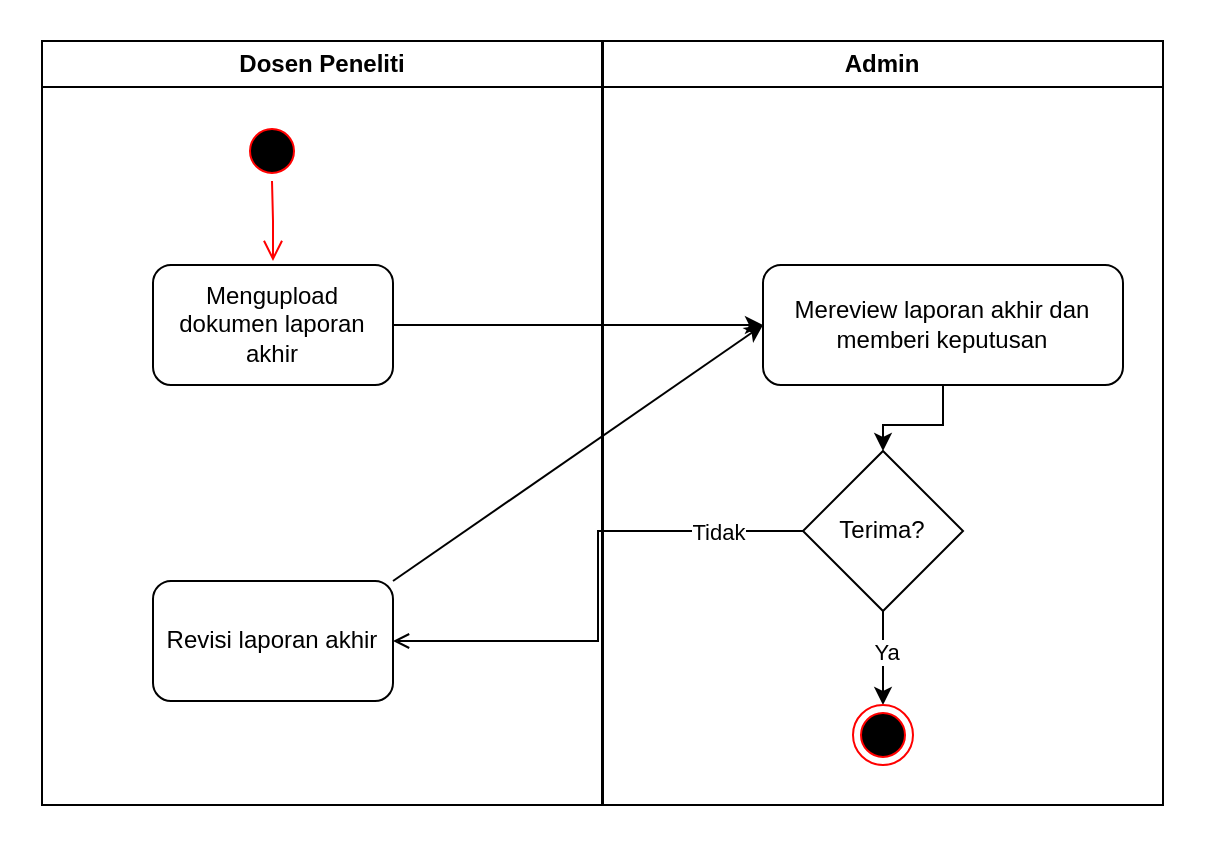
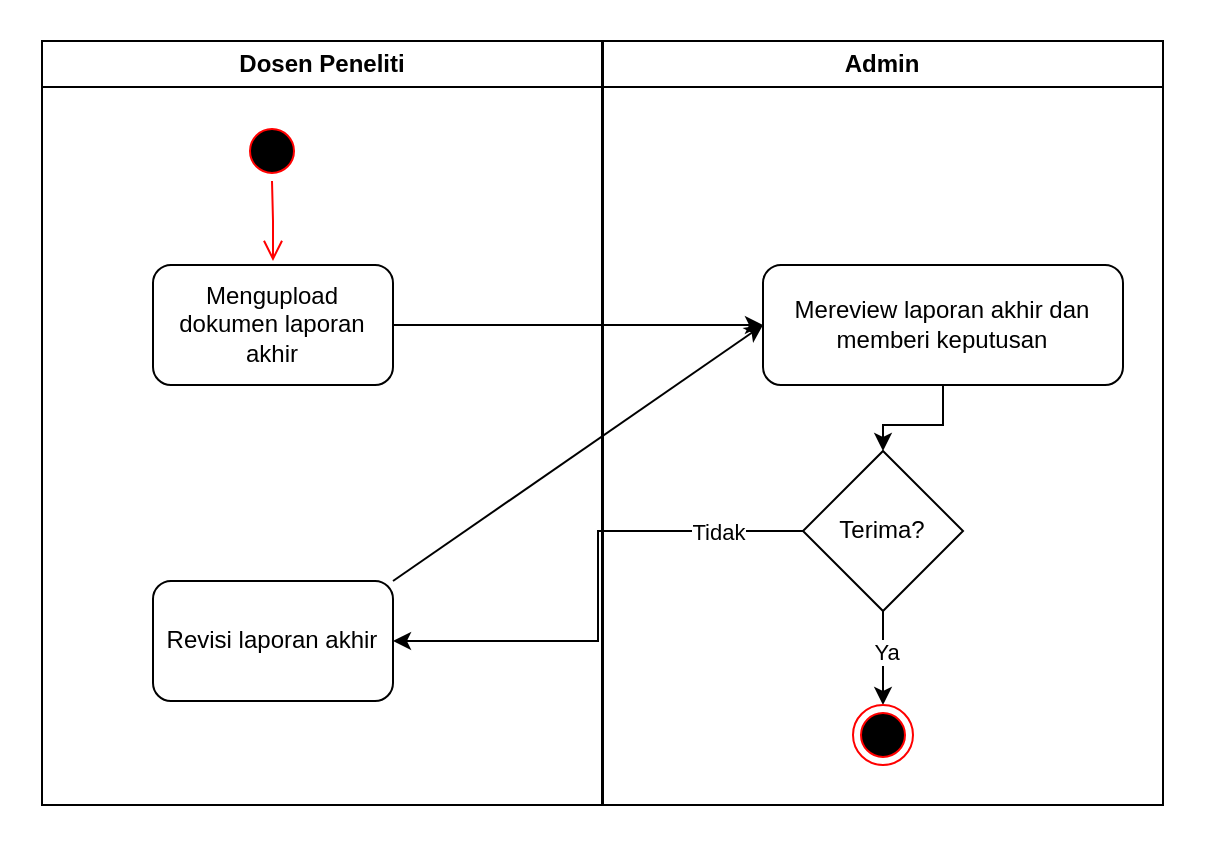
(404, 641) -> (408, 641)
